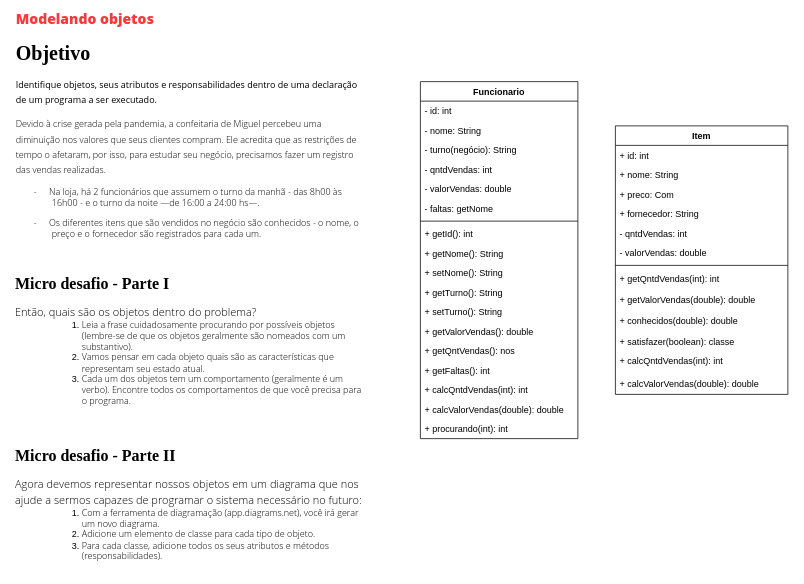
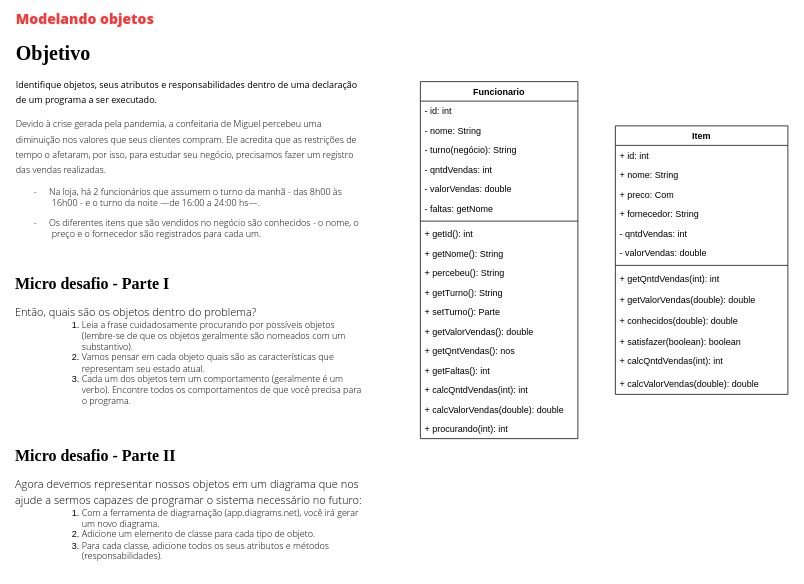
(468, 273) -> (470, 273)
(470, 312) -> (469, 312)
(686, 341) -> (688, 341)
